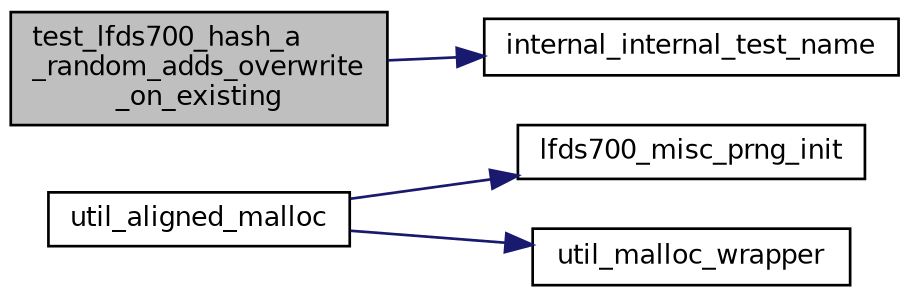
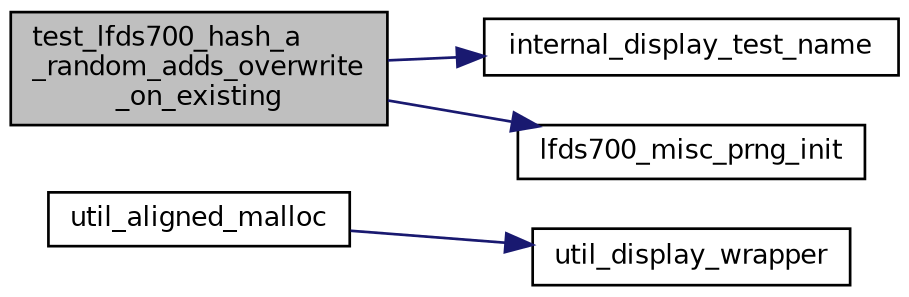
(691, 47) -> (691, 47)
(421, 189) -> (450, 111)
(691, 257) -> (691, 257)
